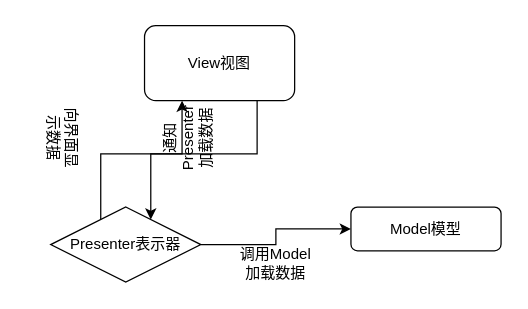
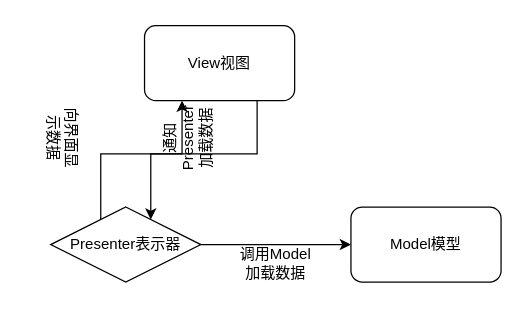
(426, 229) -> (426, 244)
